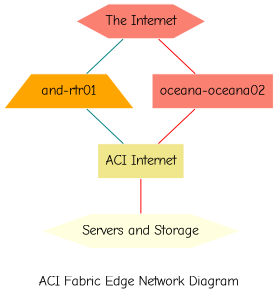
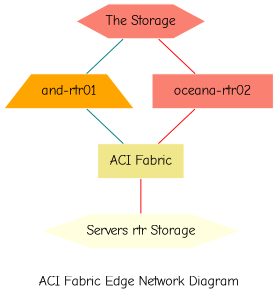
(141, 21) -> (141, 21)
(213, 91) -> (213, 91)
(141, 161) -> (141, 161)
(141, 231) -> (141, 231)
